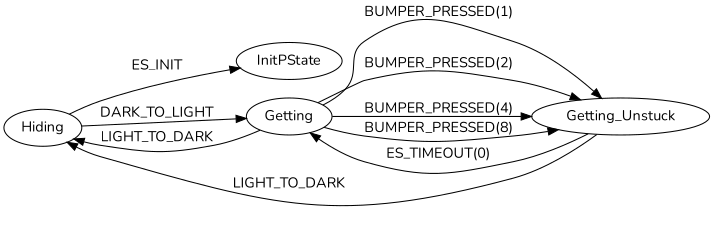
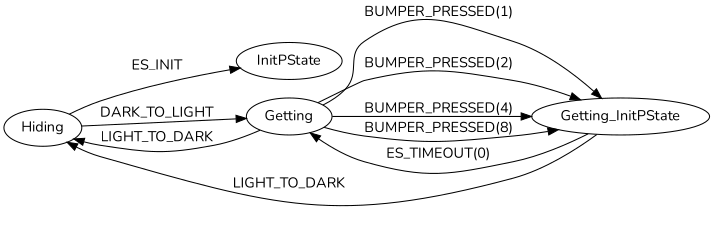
(621, 116) -> (621, 116)
